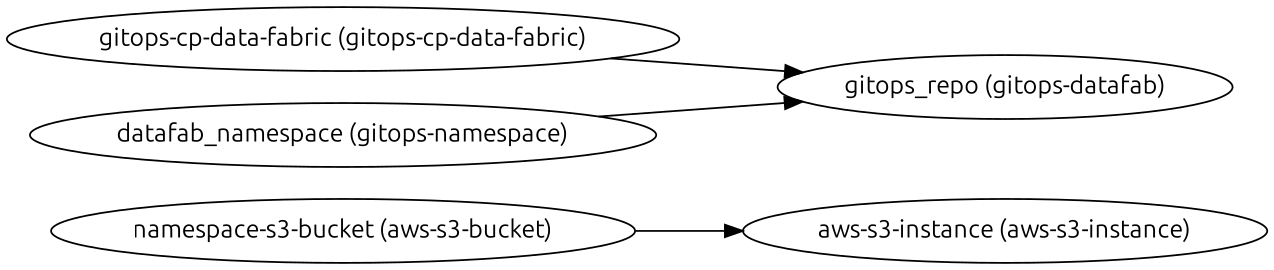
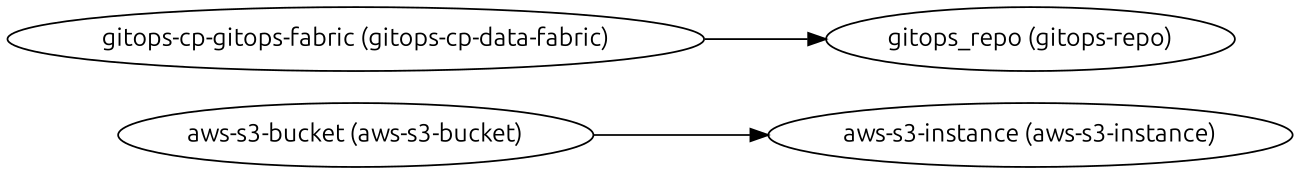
(343, 39) -> (356, 39)
(1005, 87) -> (1030, 39)
(343, 135) -> none
(343, 231) -> (356, 135)
